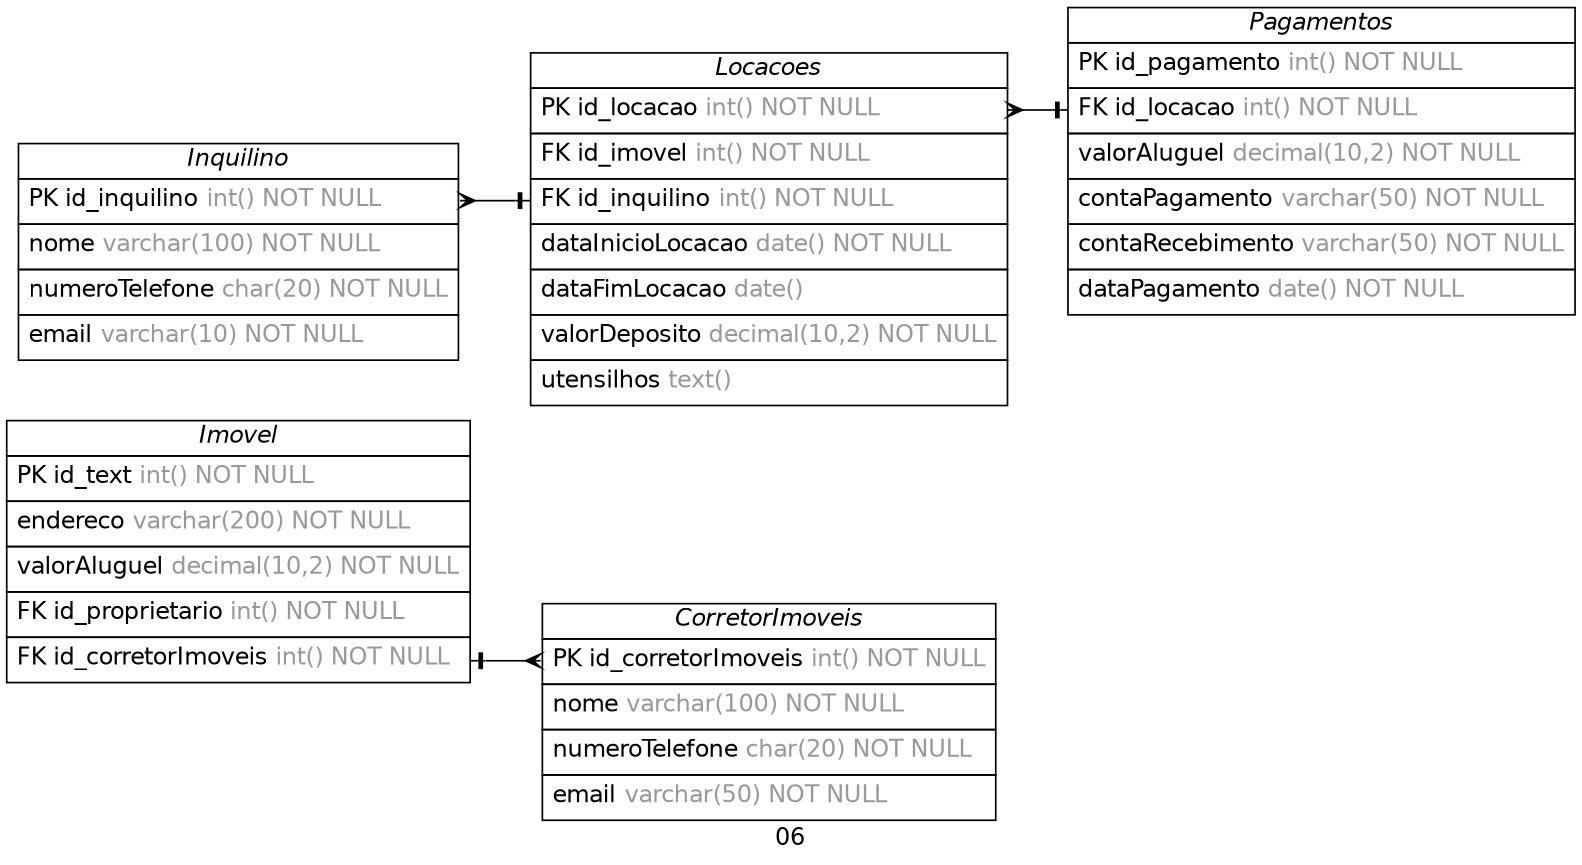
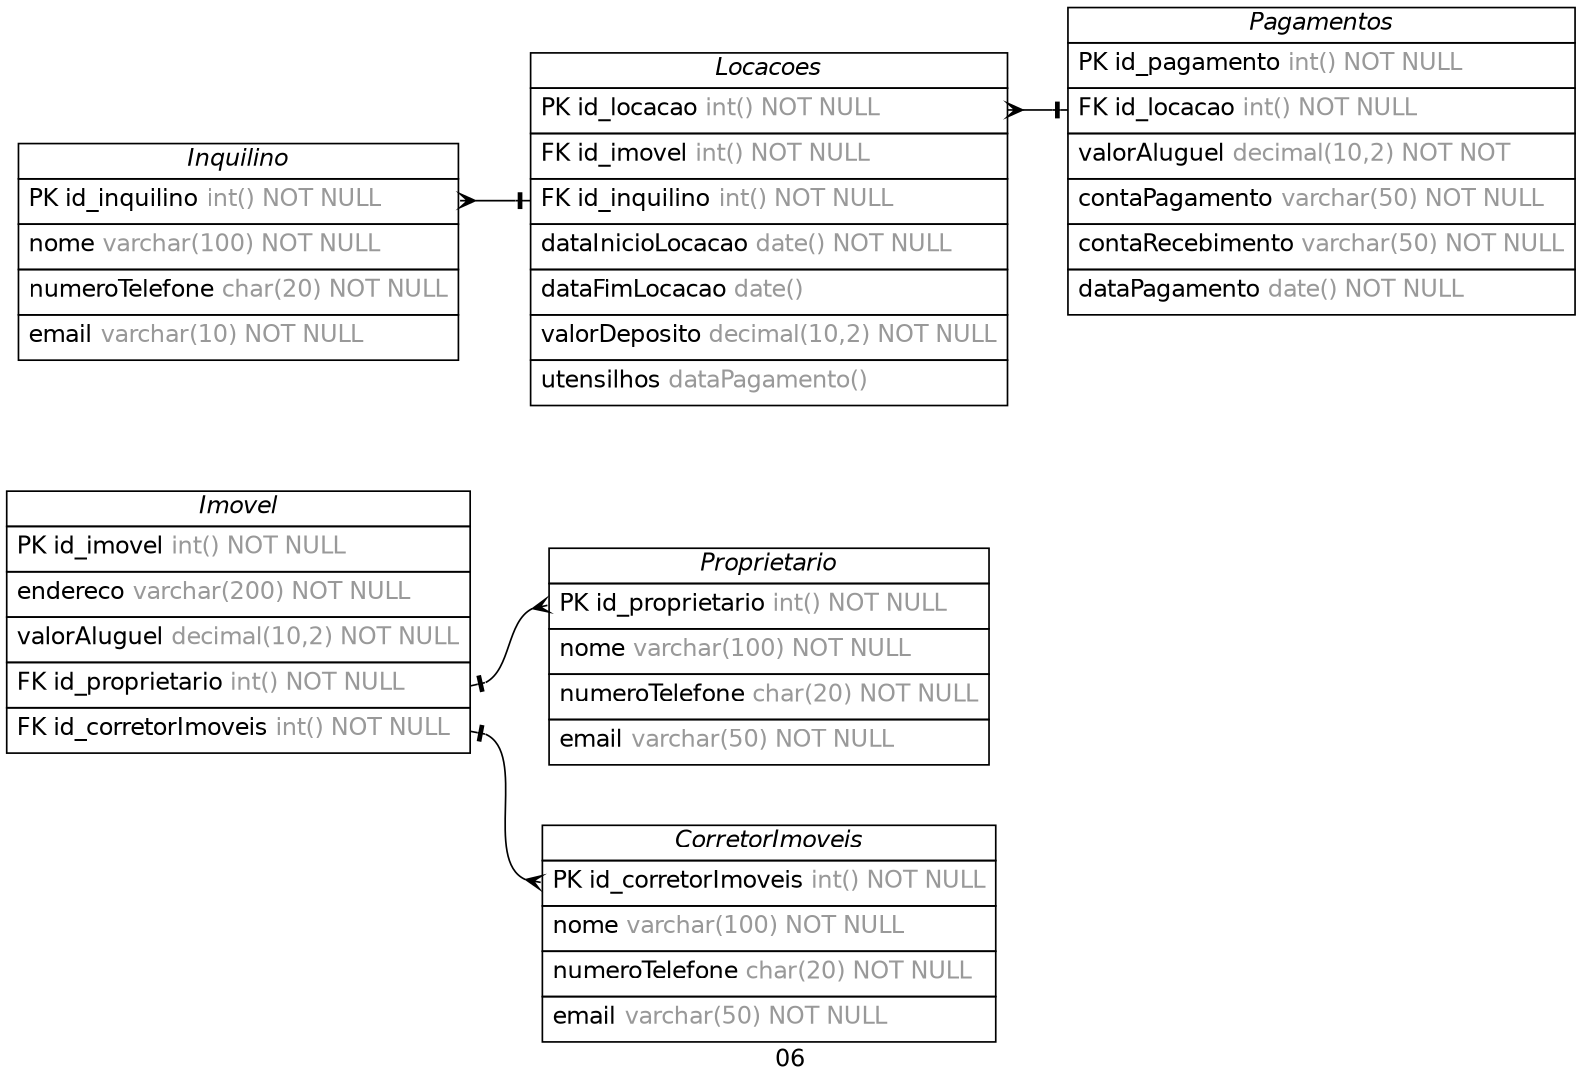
(1377, 154) -> (1372, 154)
(700, 380) -> (768, 380)
(78, 476) -> (94, 547)
none -> (769, 656)
